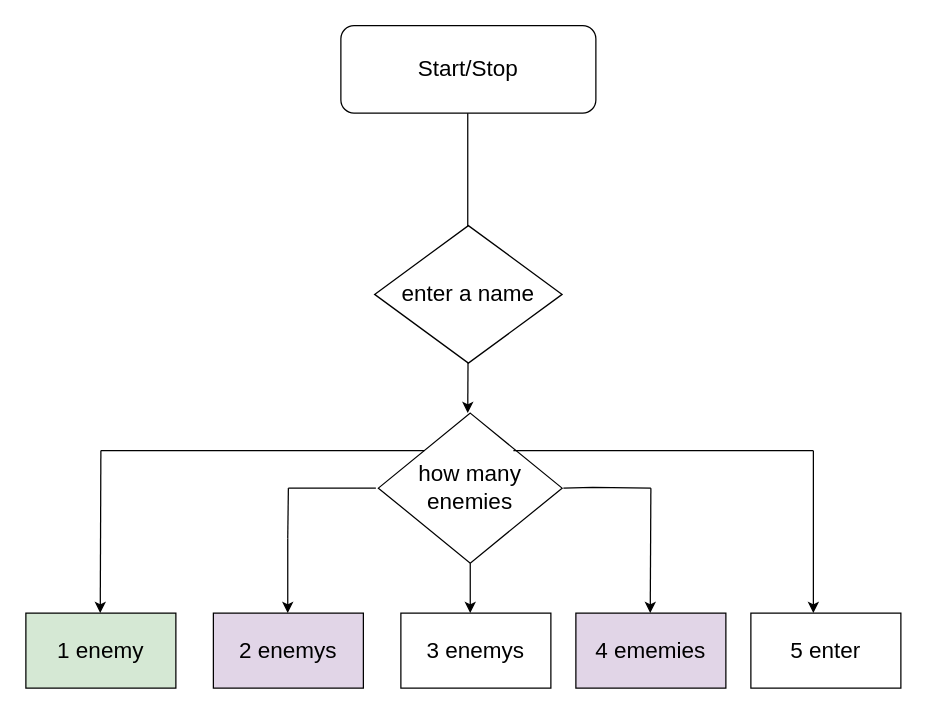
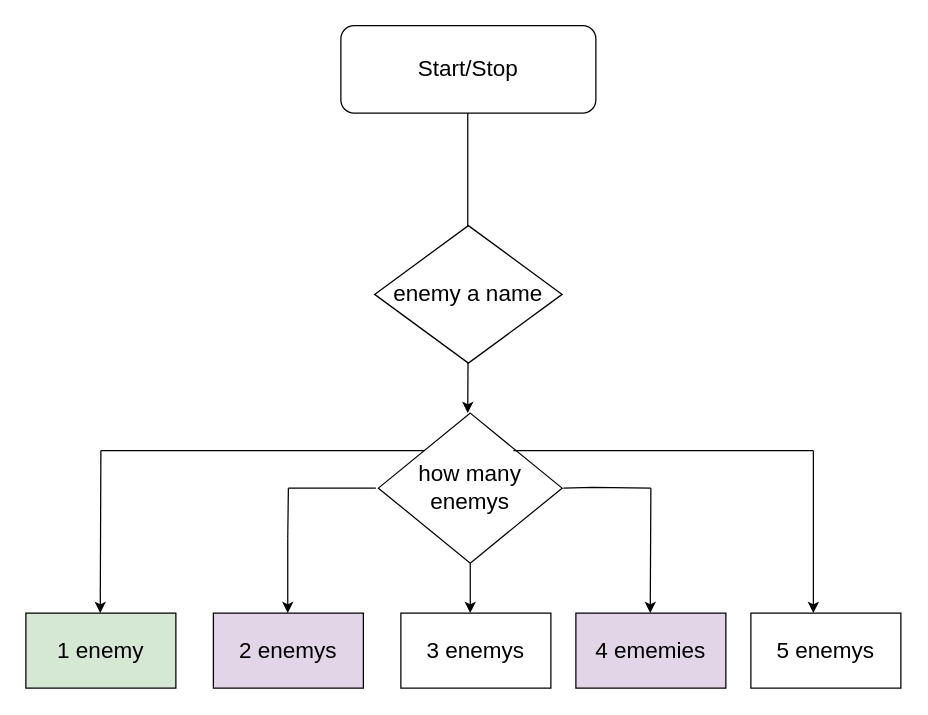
(468, 294) -> (468, 294)
(470, 488) -> (470, 488)
(826, 651) -> (826, 651)
